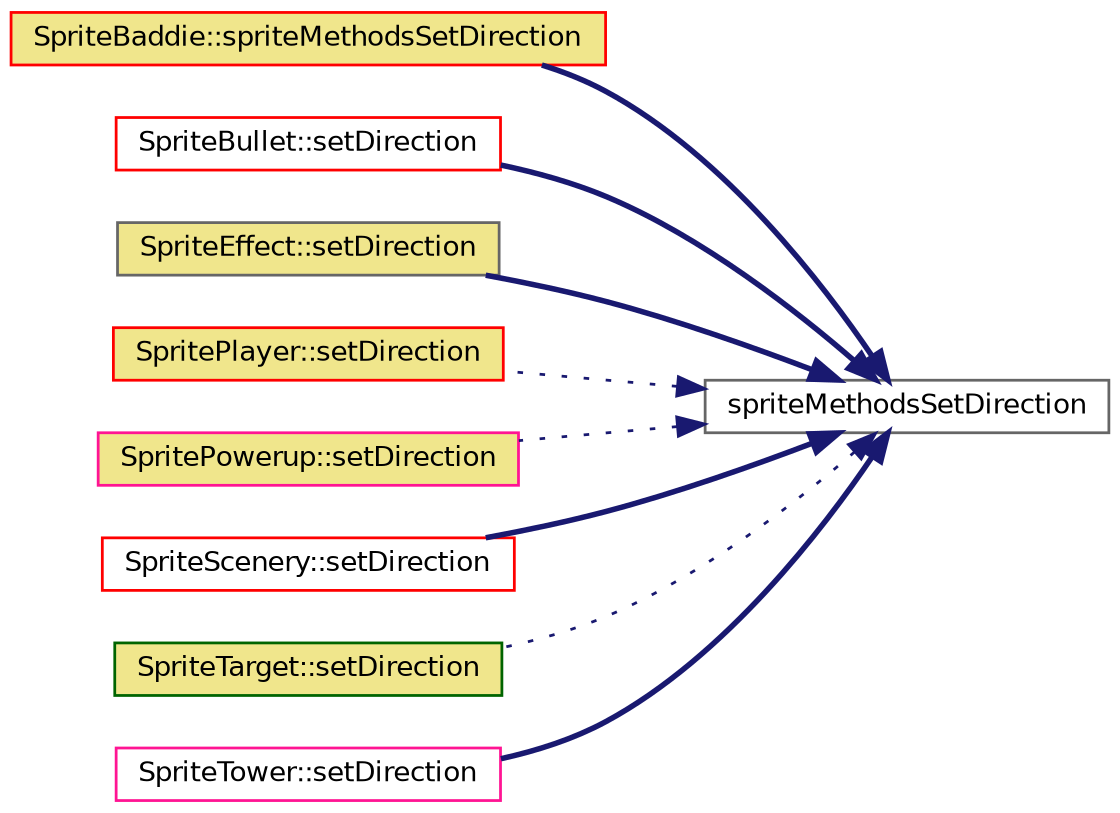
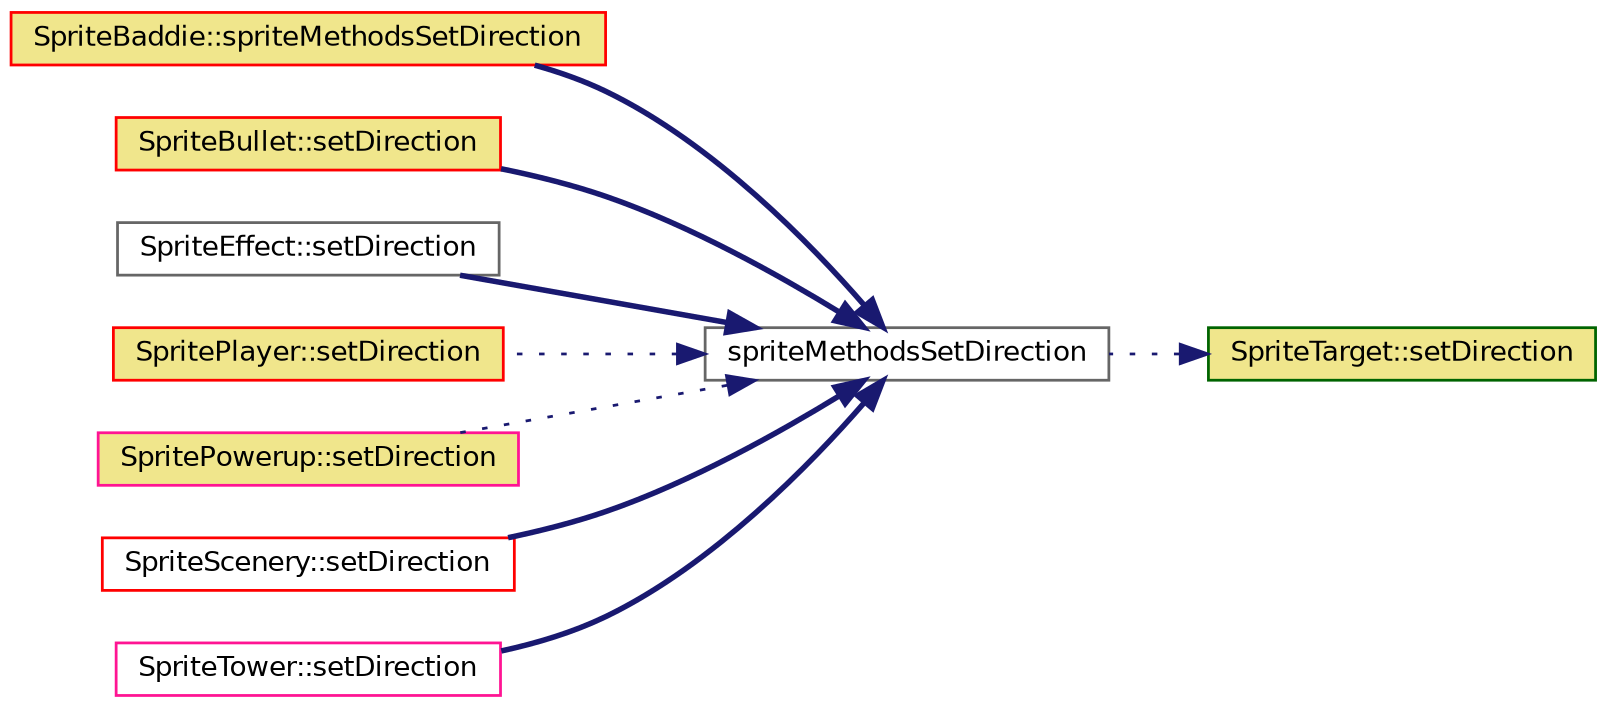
(308, 144) -> (308, 144)
(308, 249) -> (308, 249)
(691, 573) -> (1144, 354)
